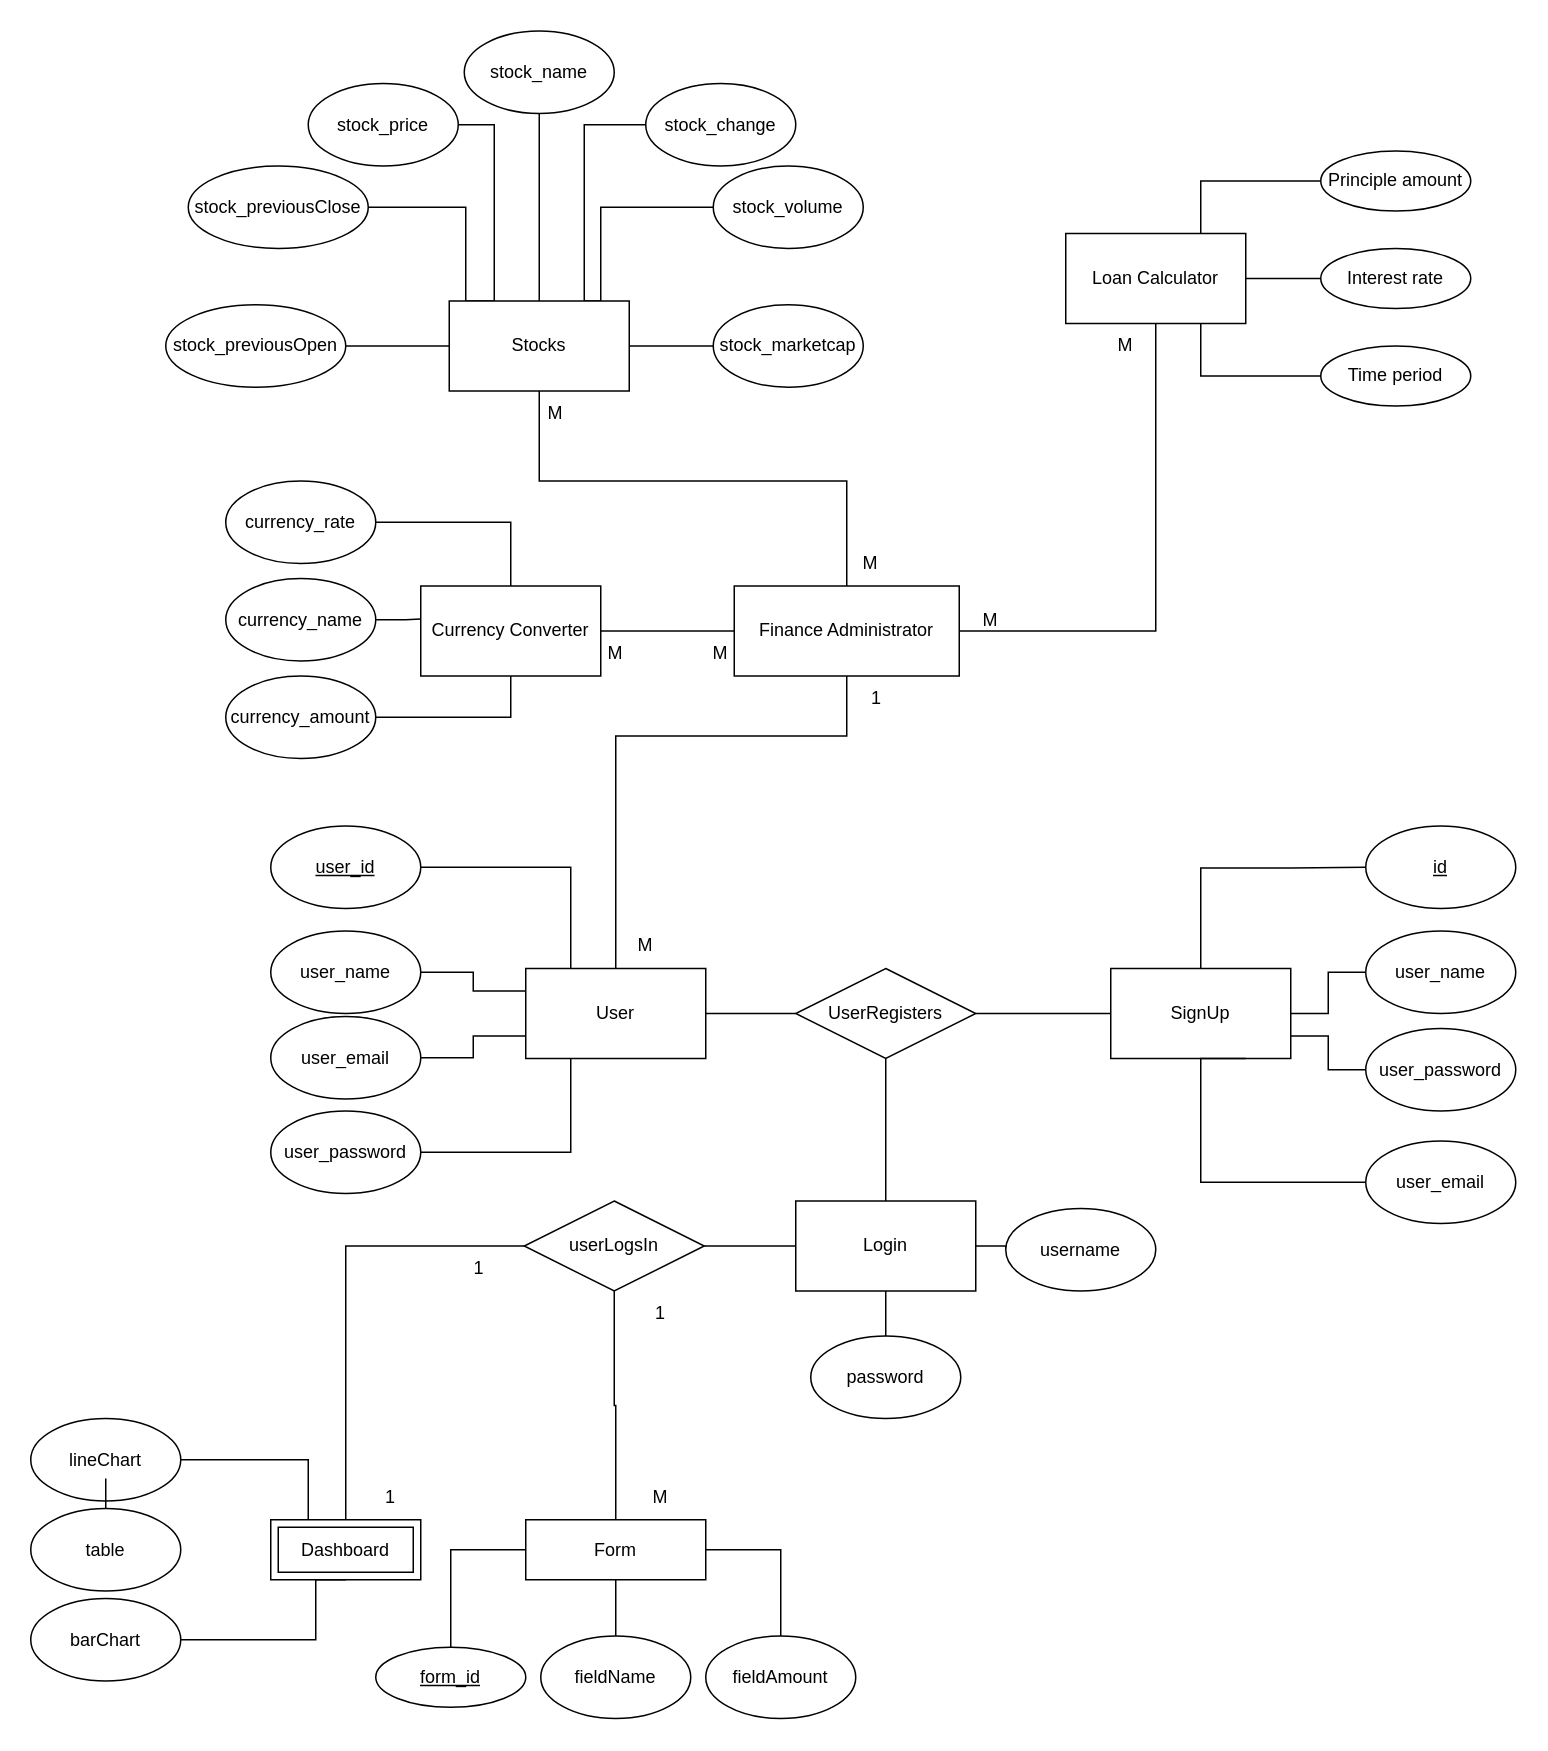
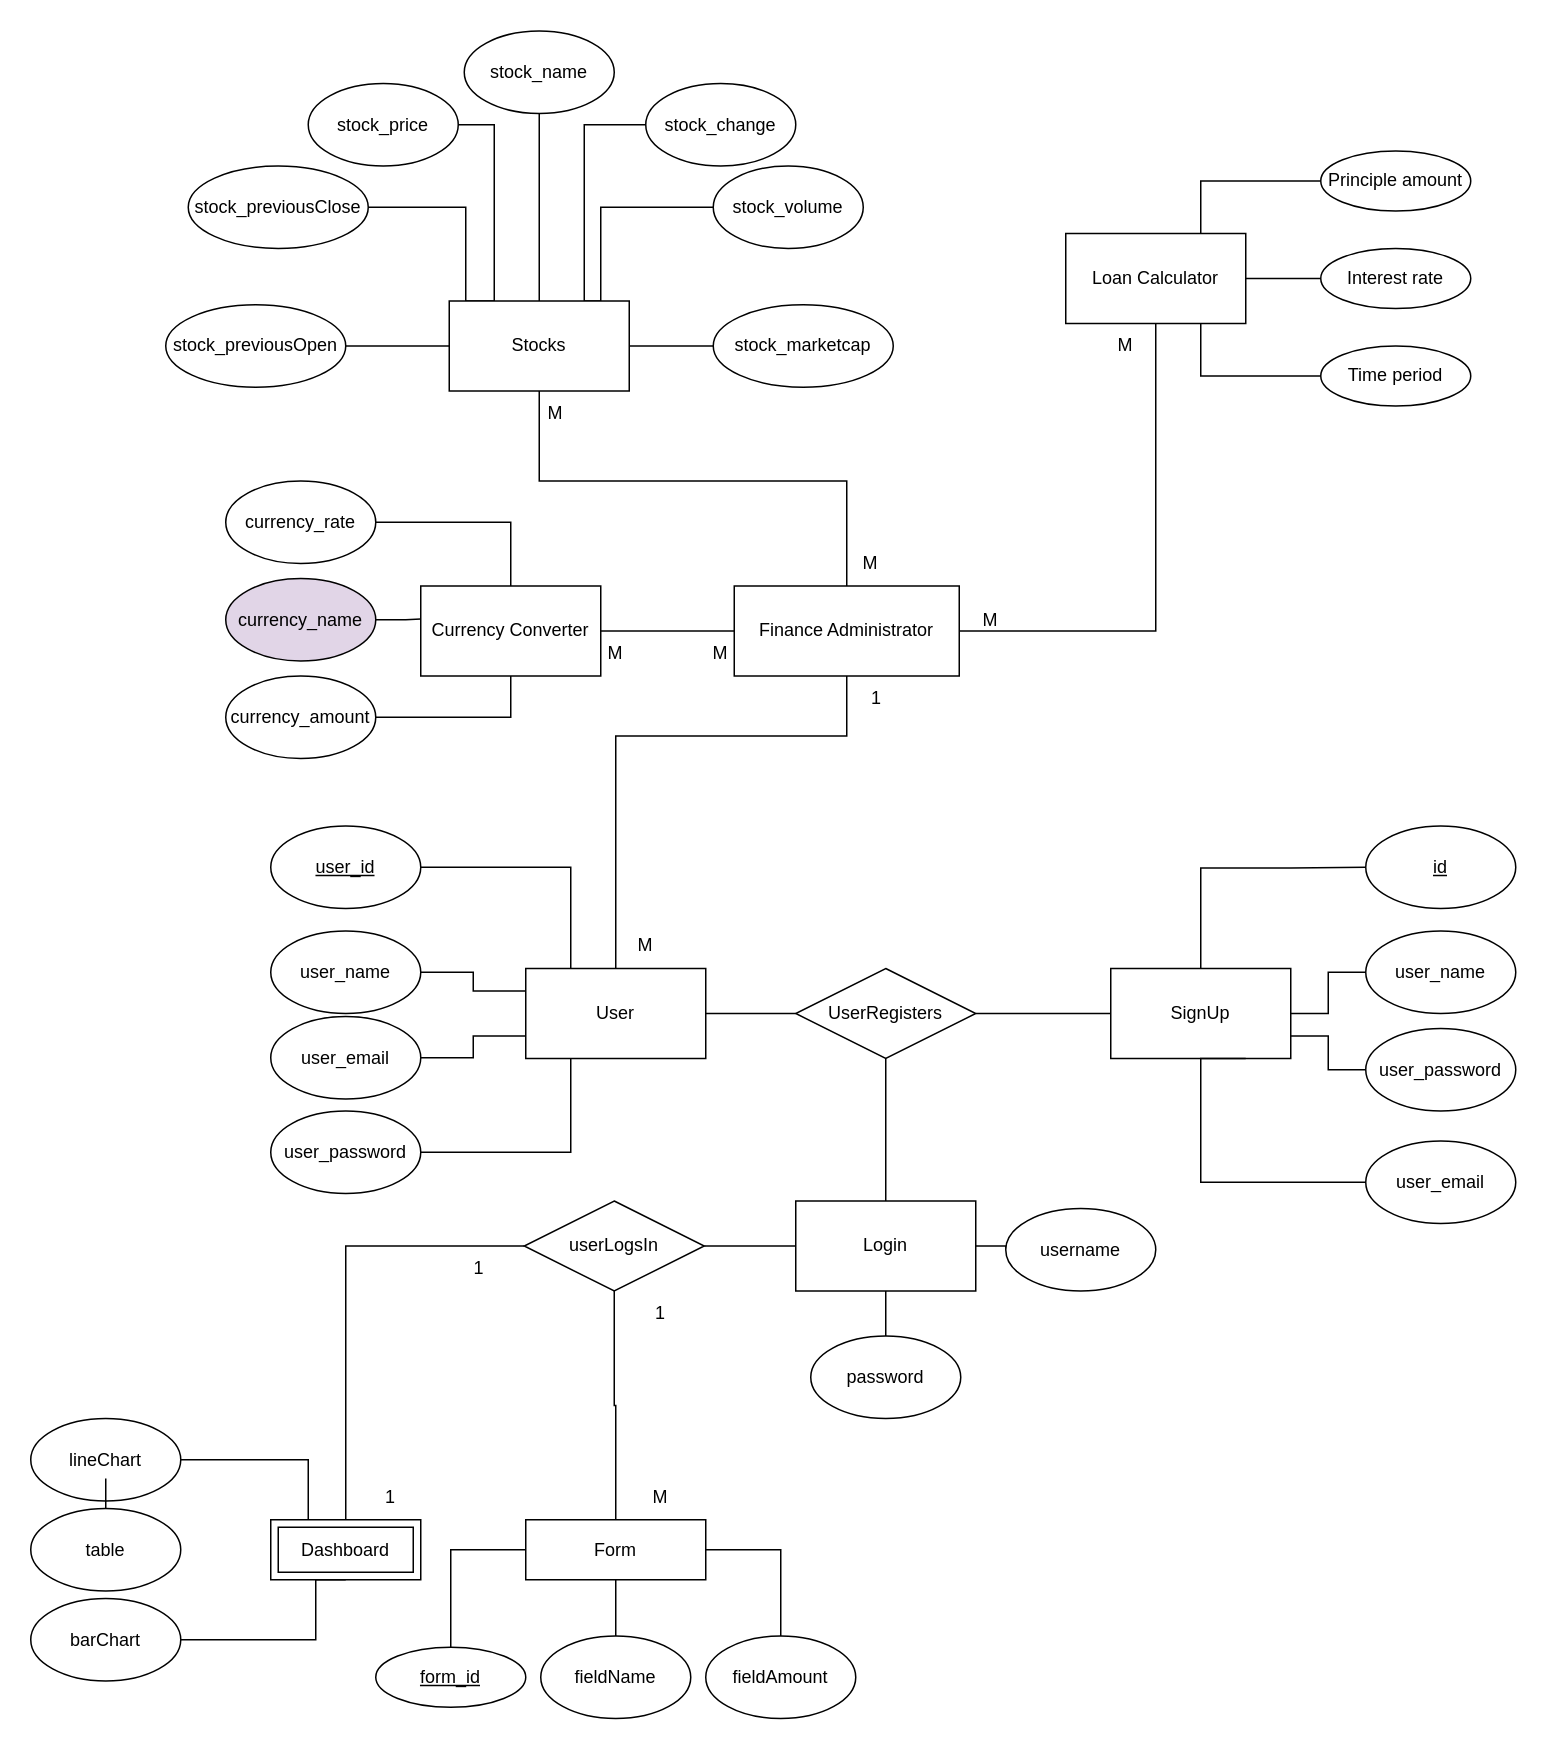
(788, 346) -> (803, 346)
(301, 620) -> (301, 620)
